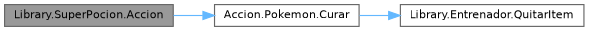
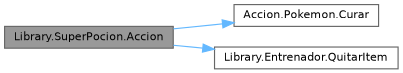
(374, 15) -> (188, 47)
